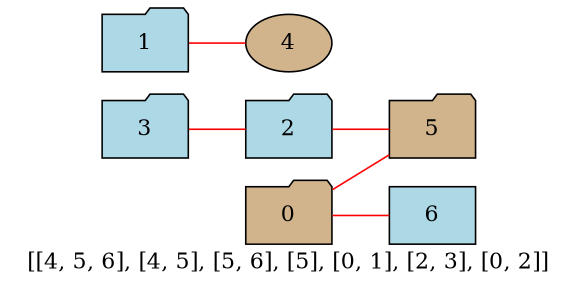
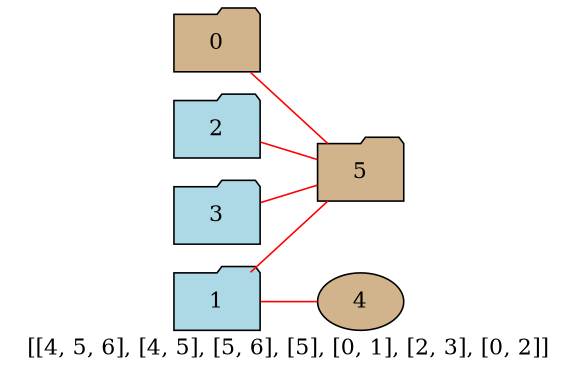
(217, 129) -> (289, 194)
(432, 215) -> none
none -> (289, 237)
